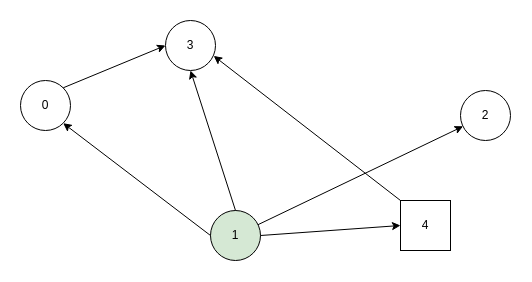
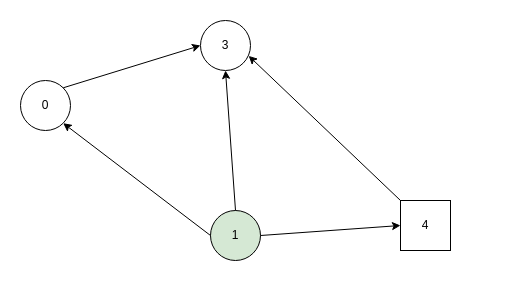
(191, 46) -> (226, 46)
(486, 116) -> none
(357, 177) -> none
